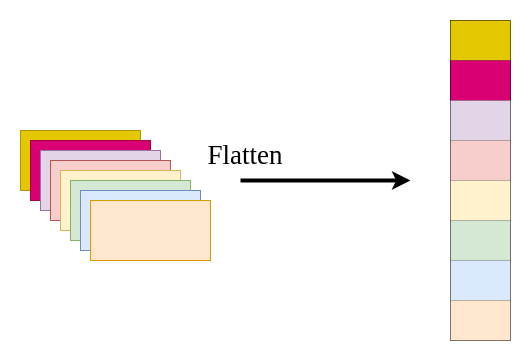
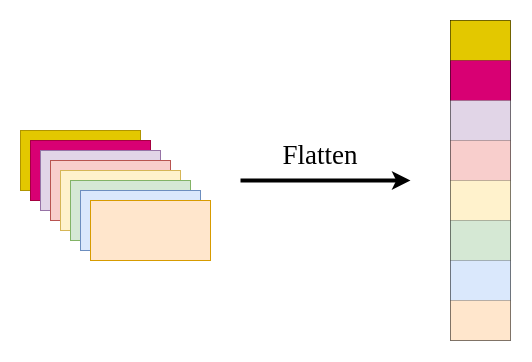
(246, 156) -> (321, 156)
